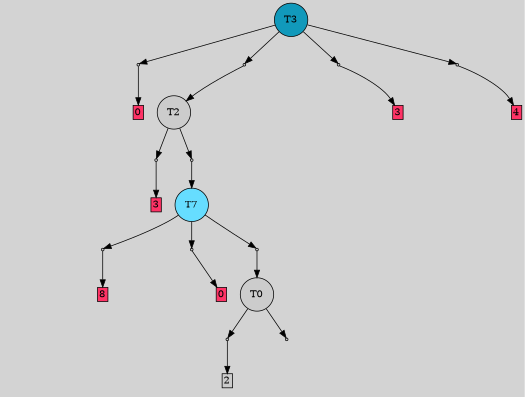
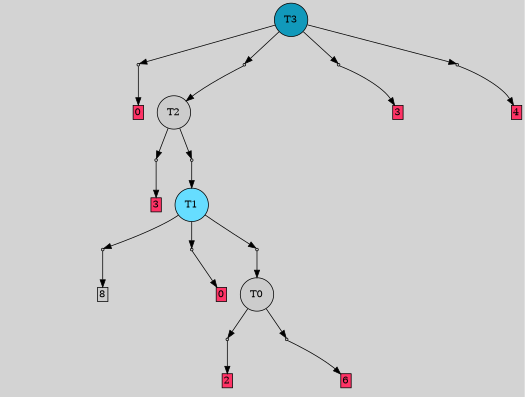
(192, 205) -> (192, 205)
(103, 294) -> (103, 294)
(227, 381) -> (227, 381)
none -> (346, 381)
